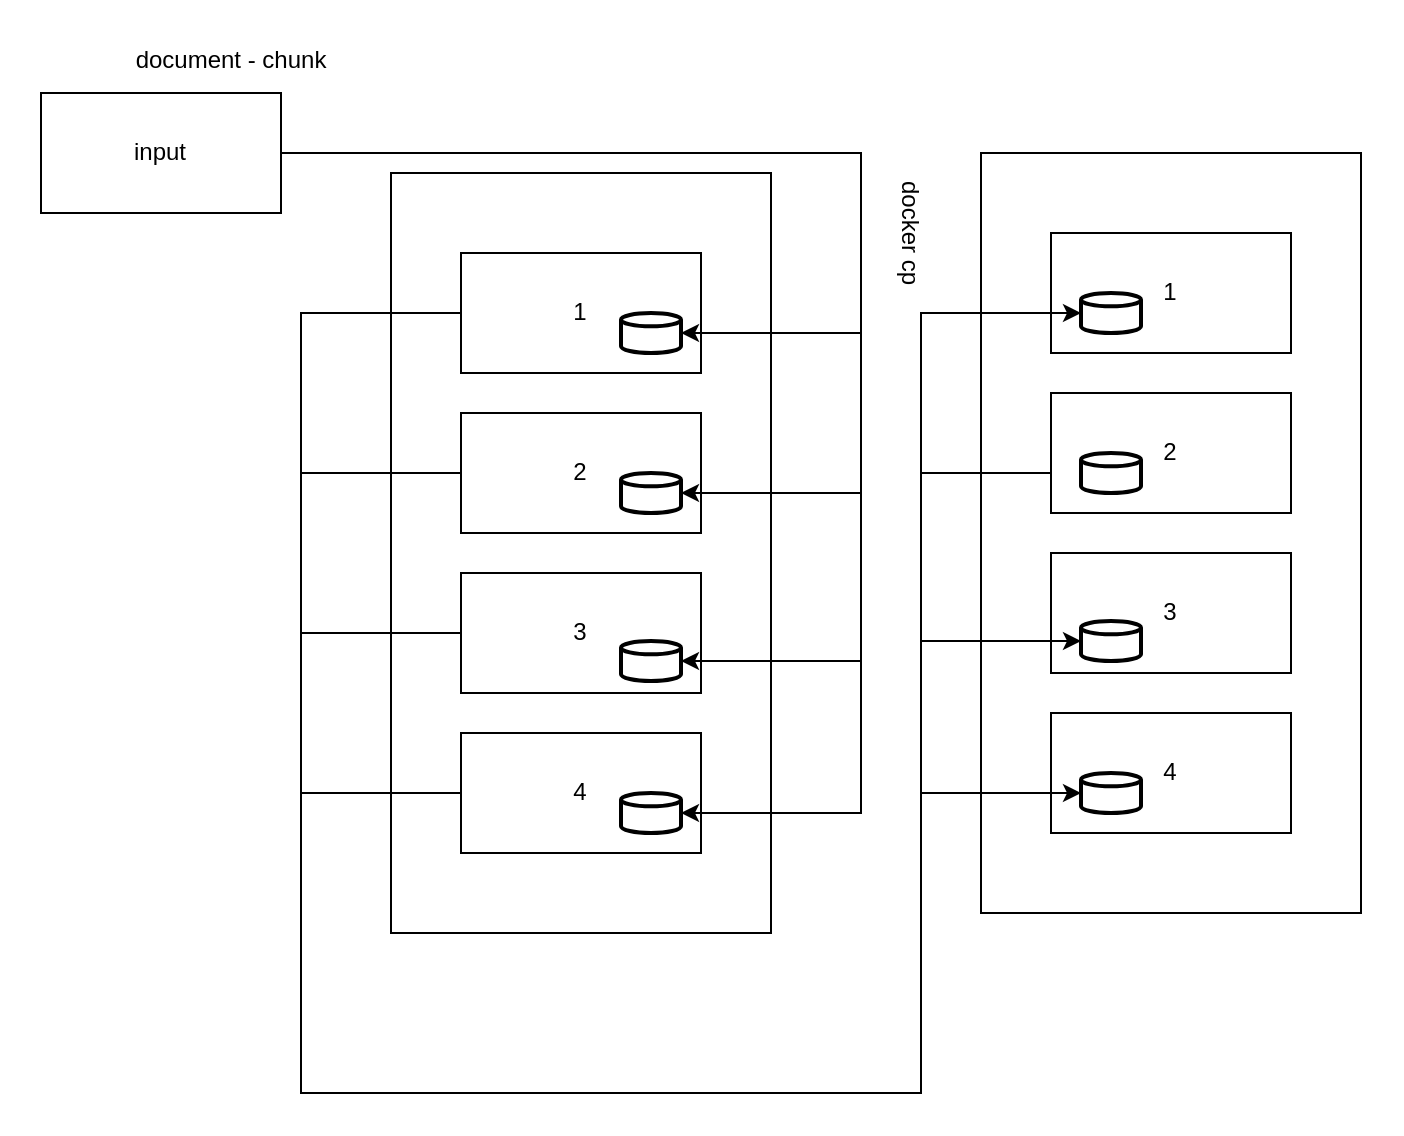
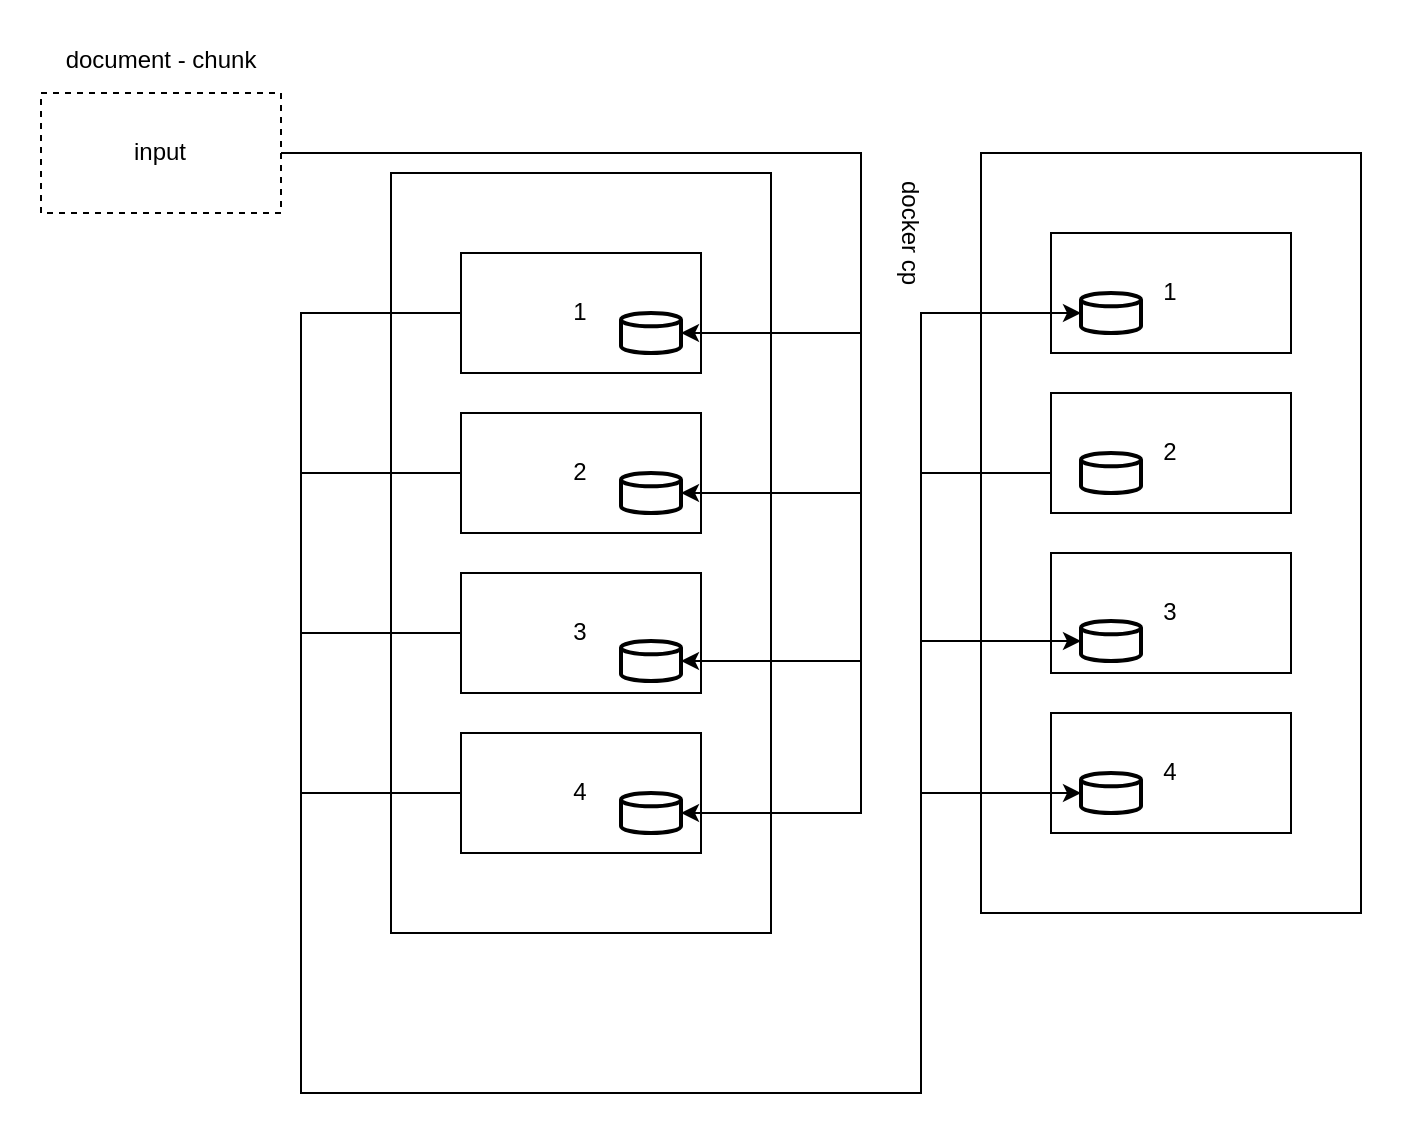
(231, 61) -> (161, 61)
(161, 153) -> (161, 153)
